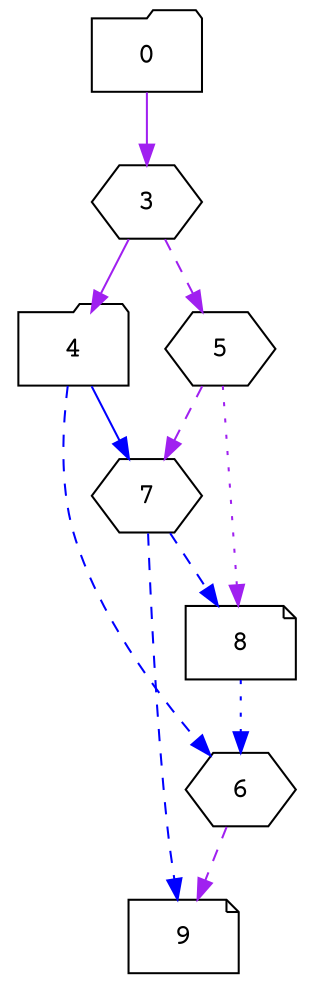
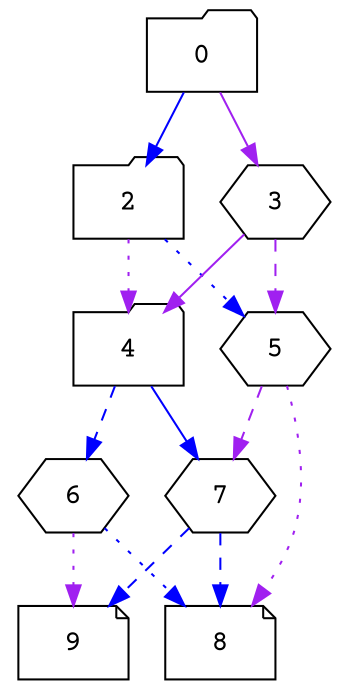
none -> (129, 202)
(241, 706) -> (137, 560)
(216, 854) -> (73, 559)
